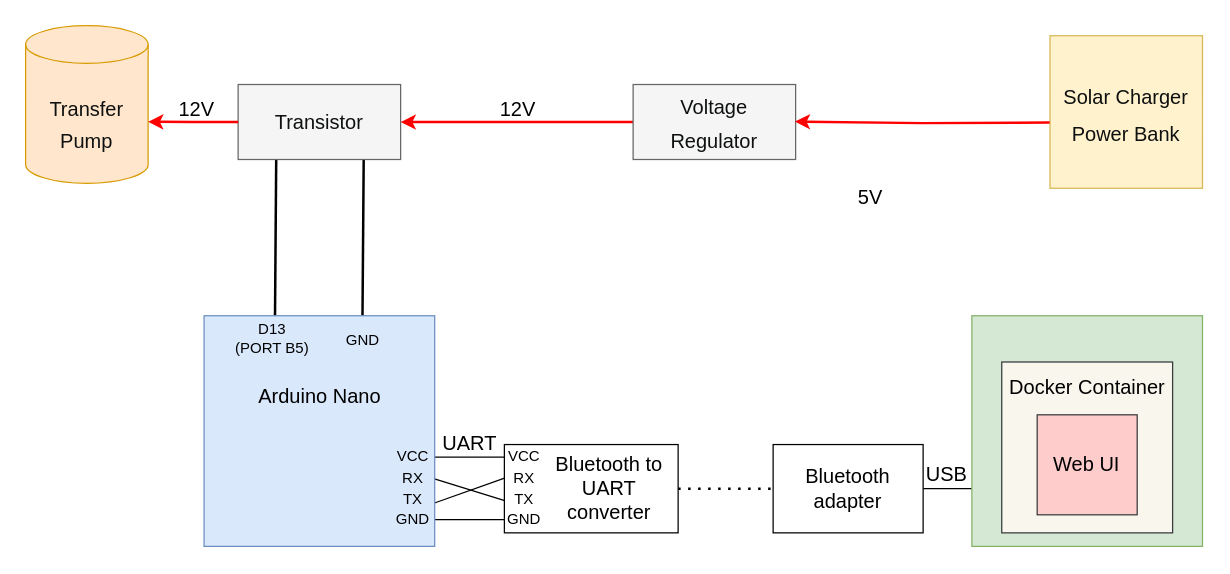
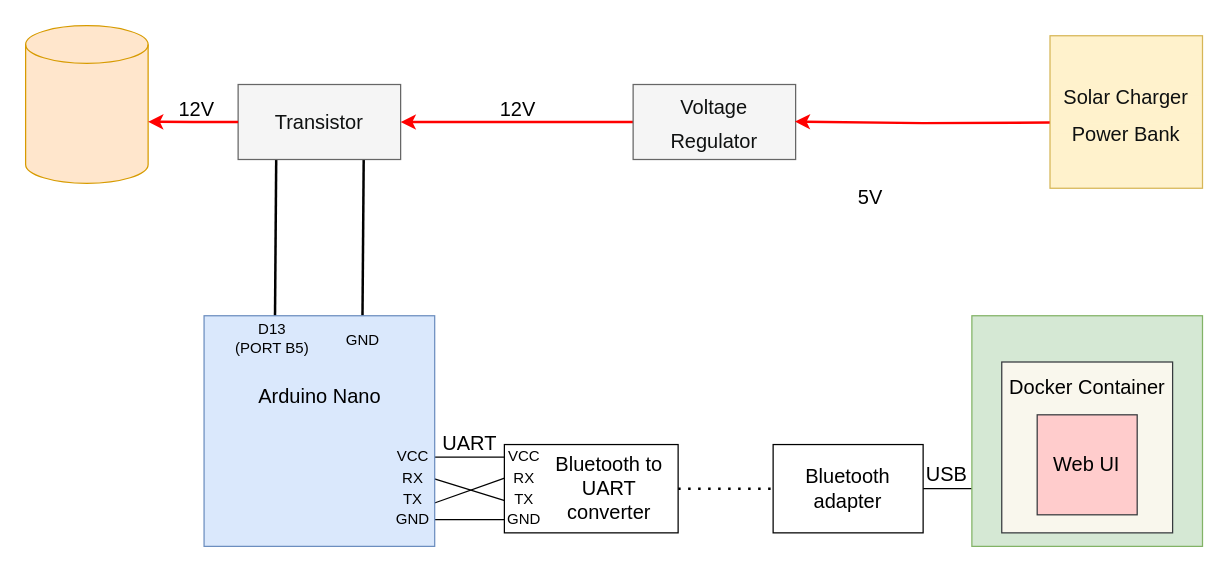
(87, 109) -> none
